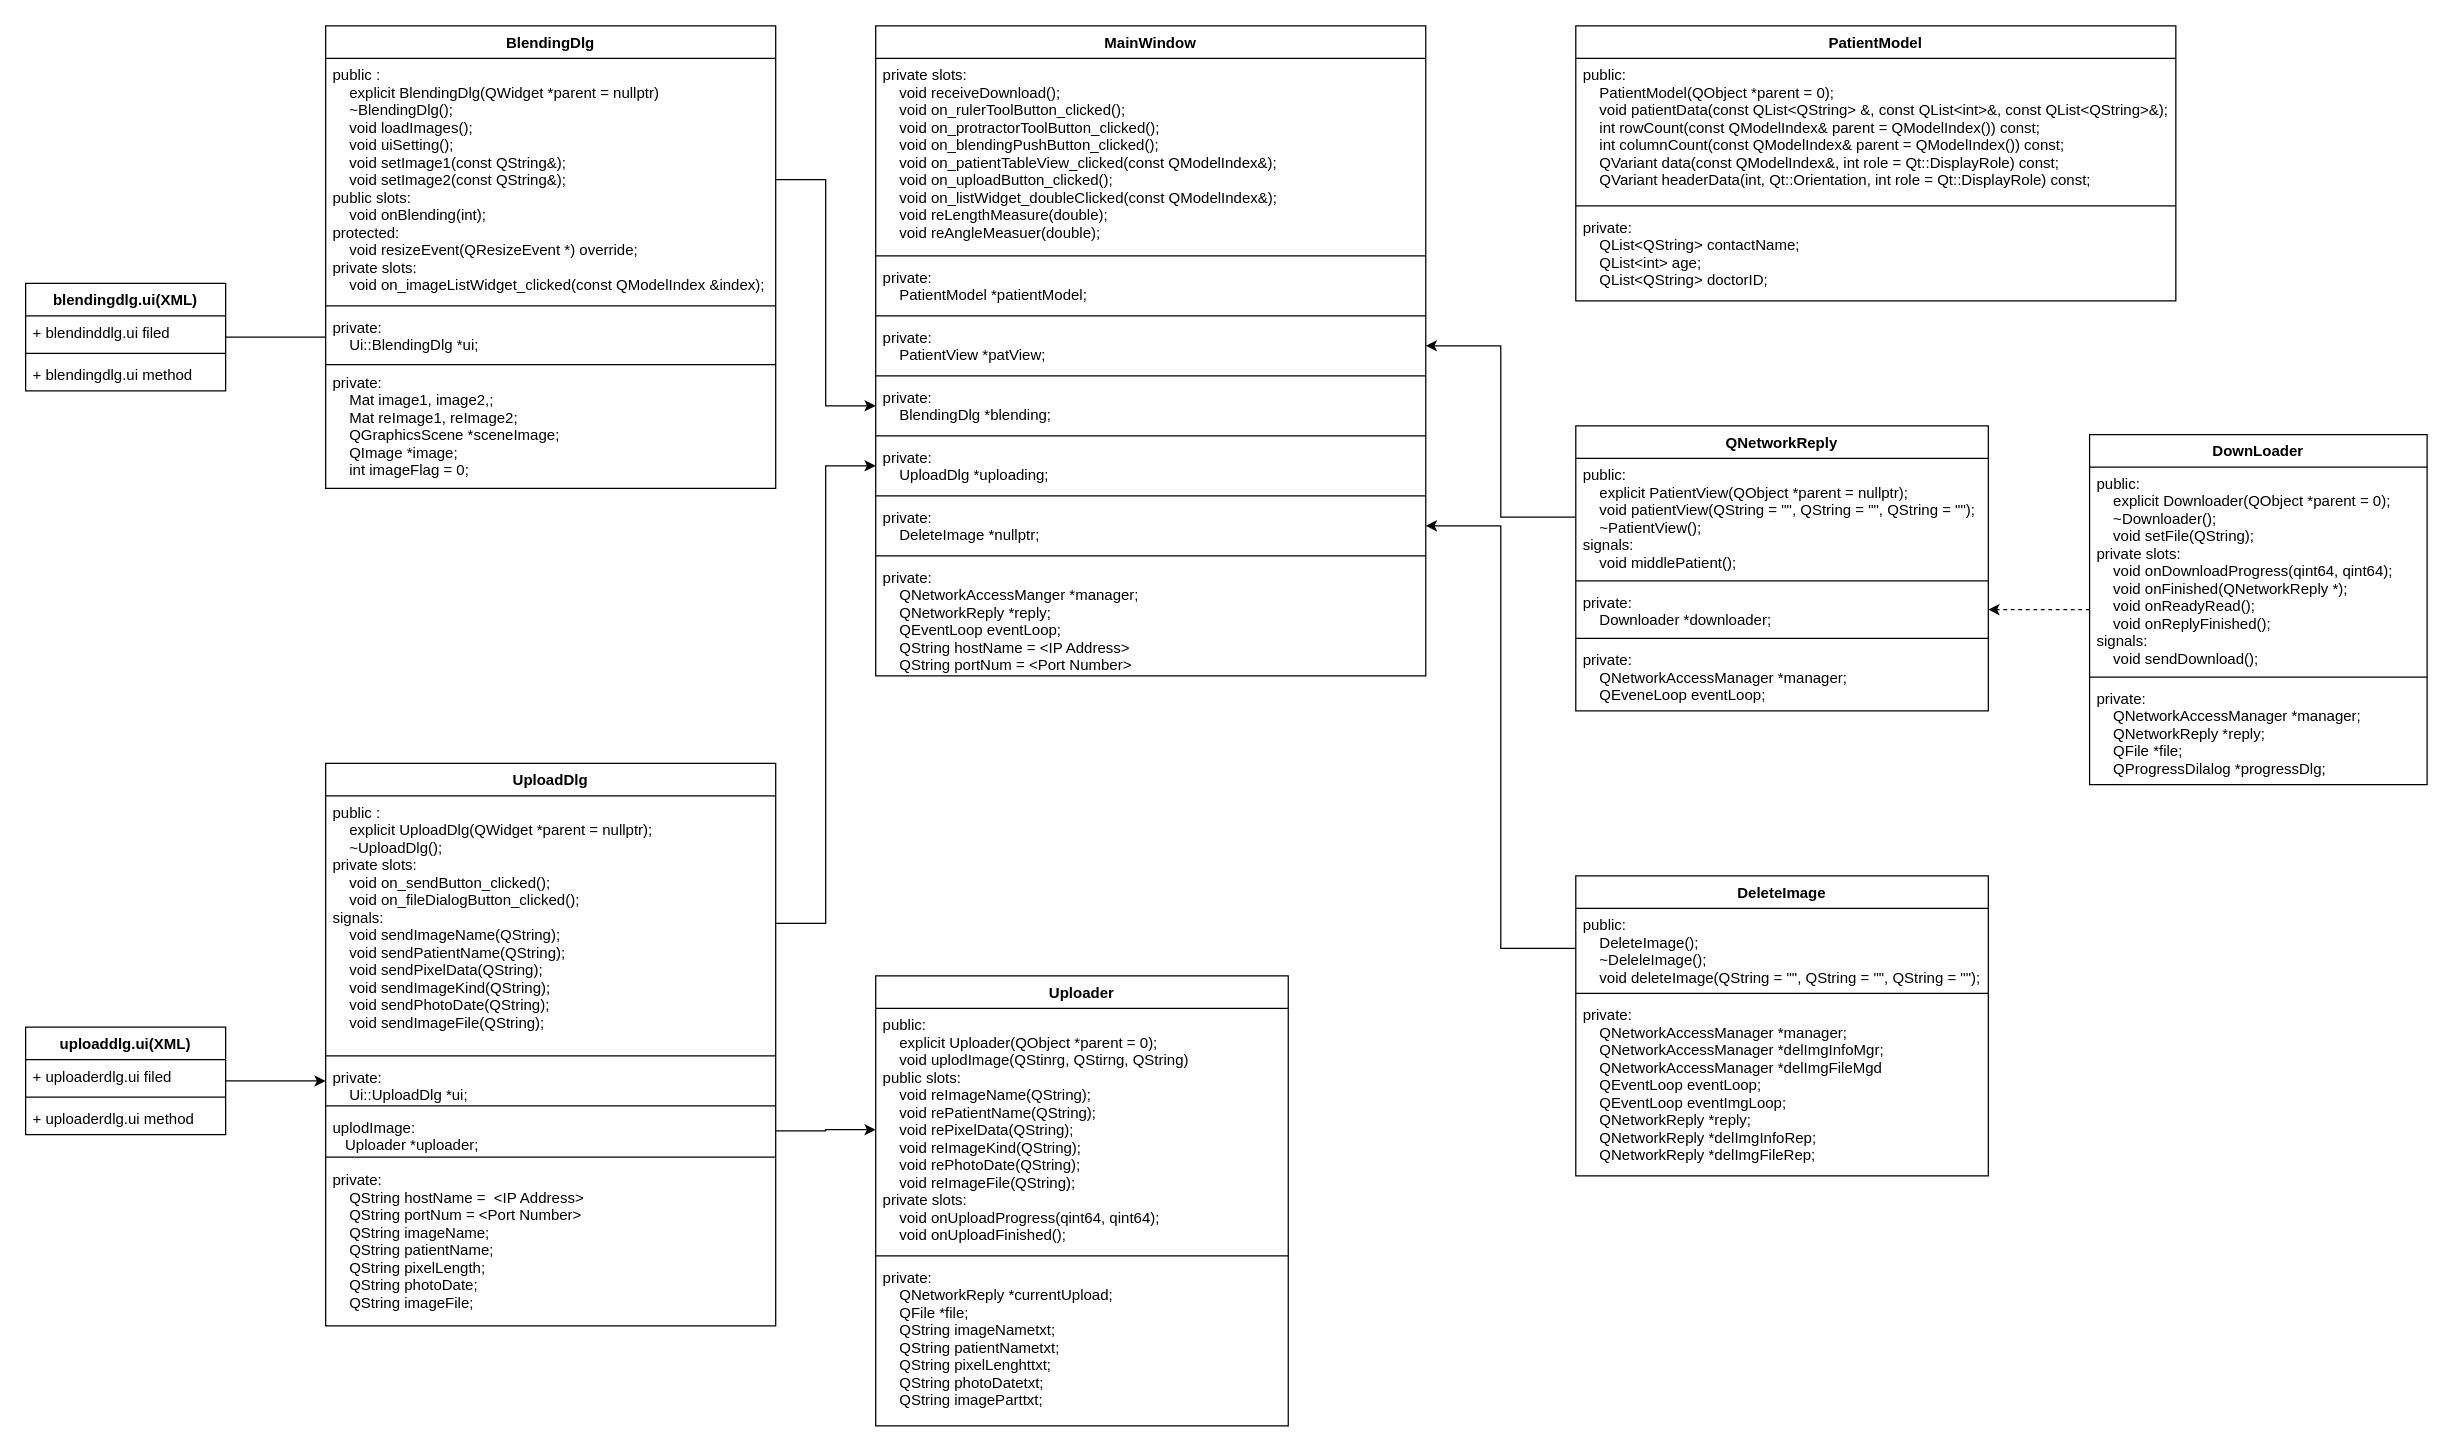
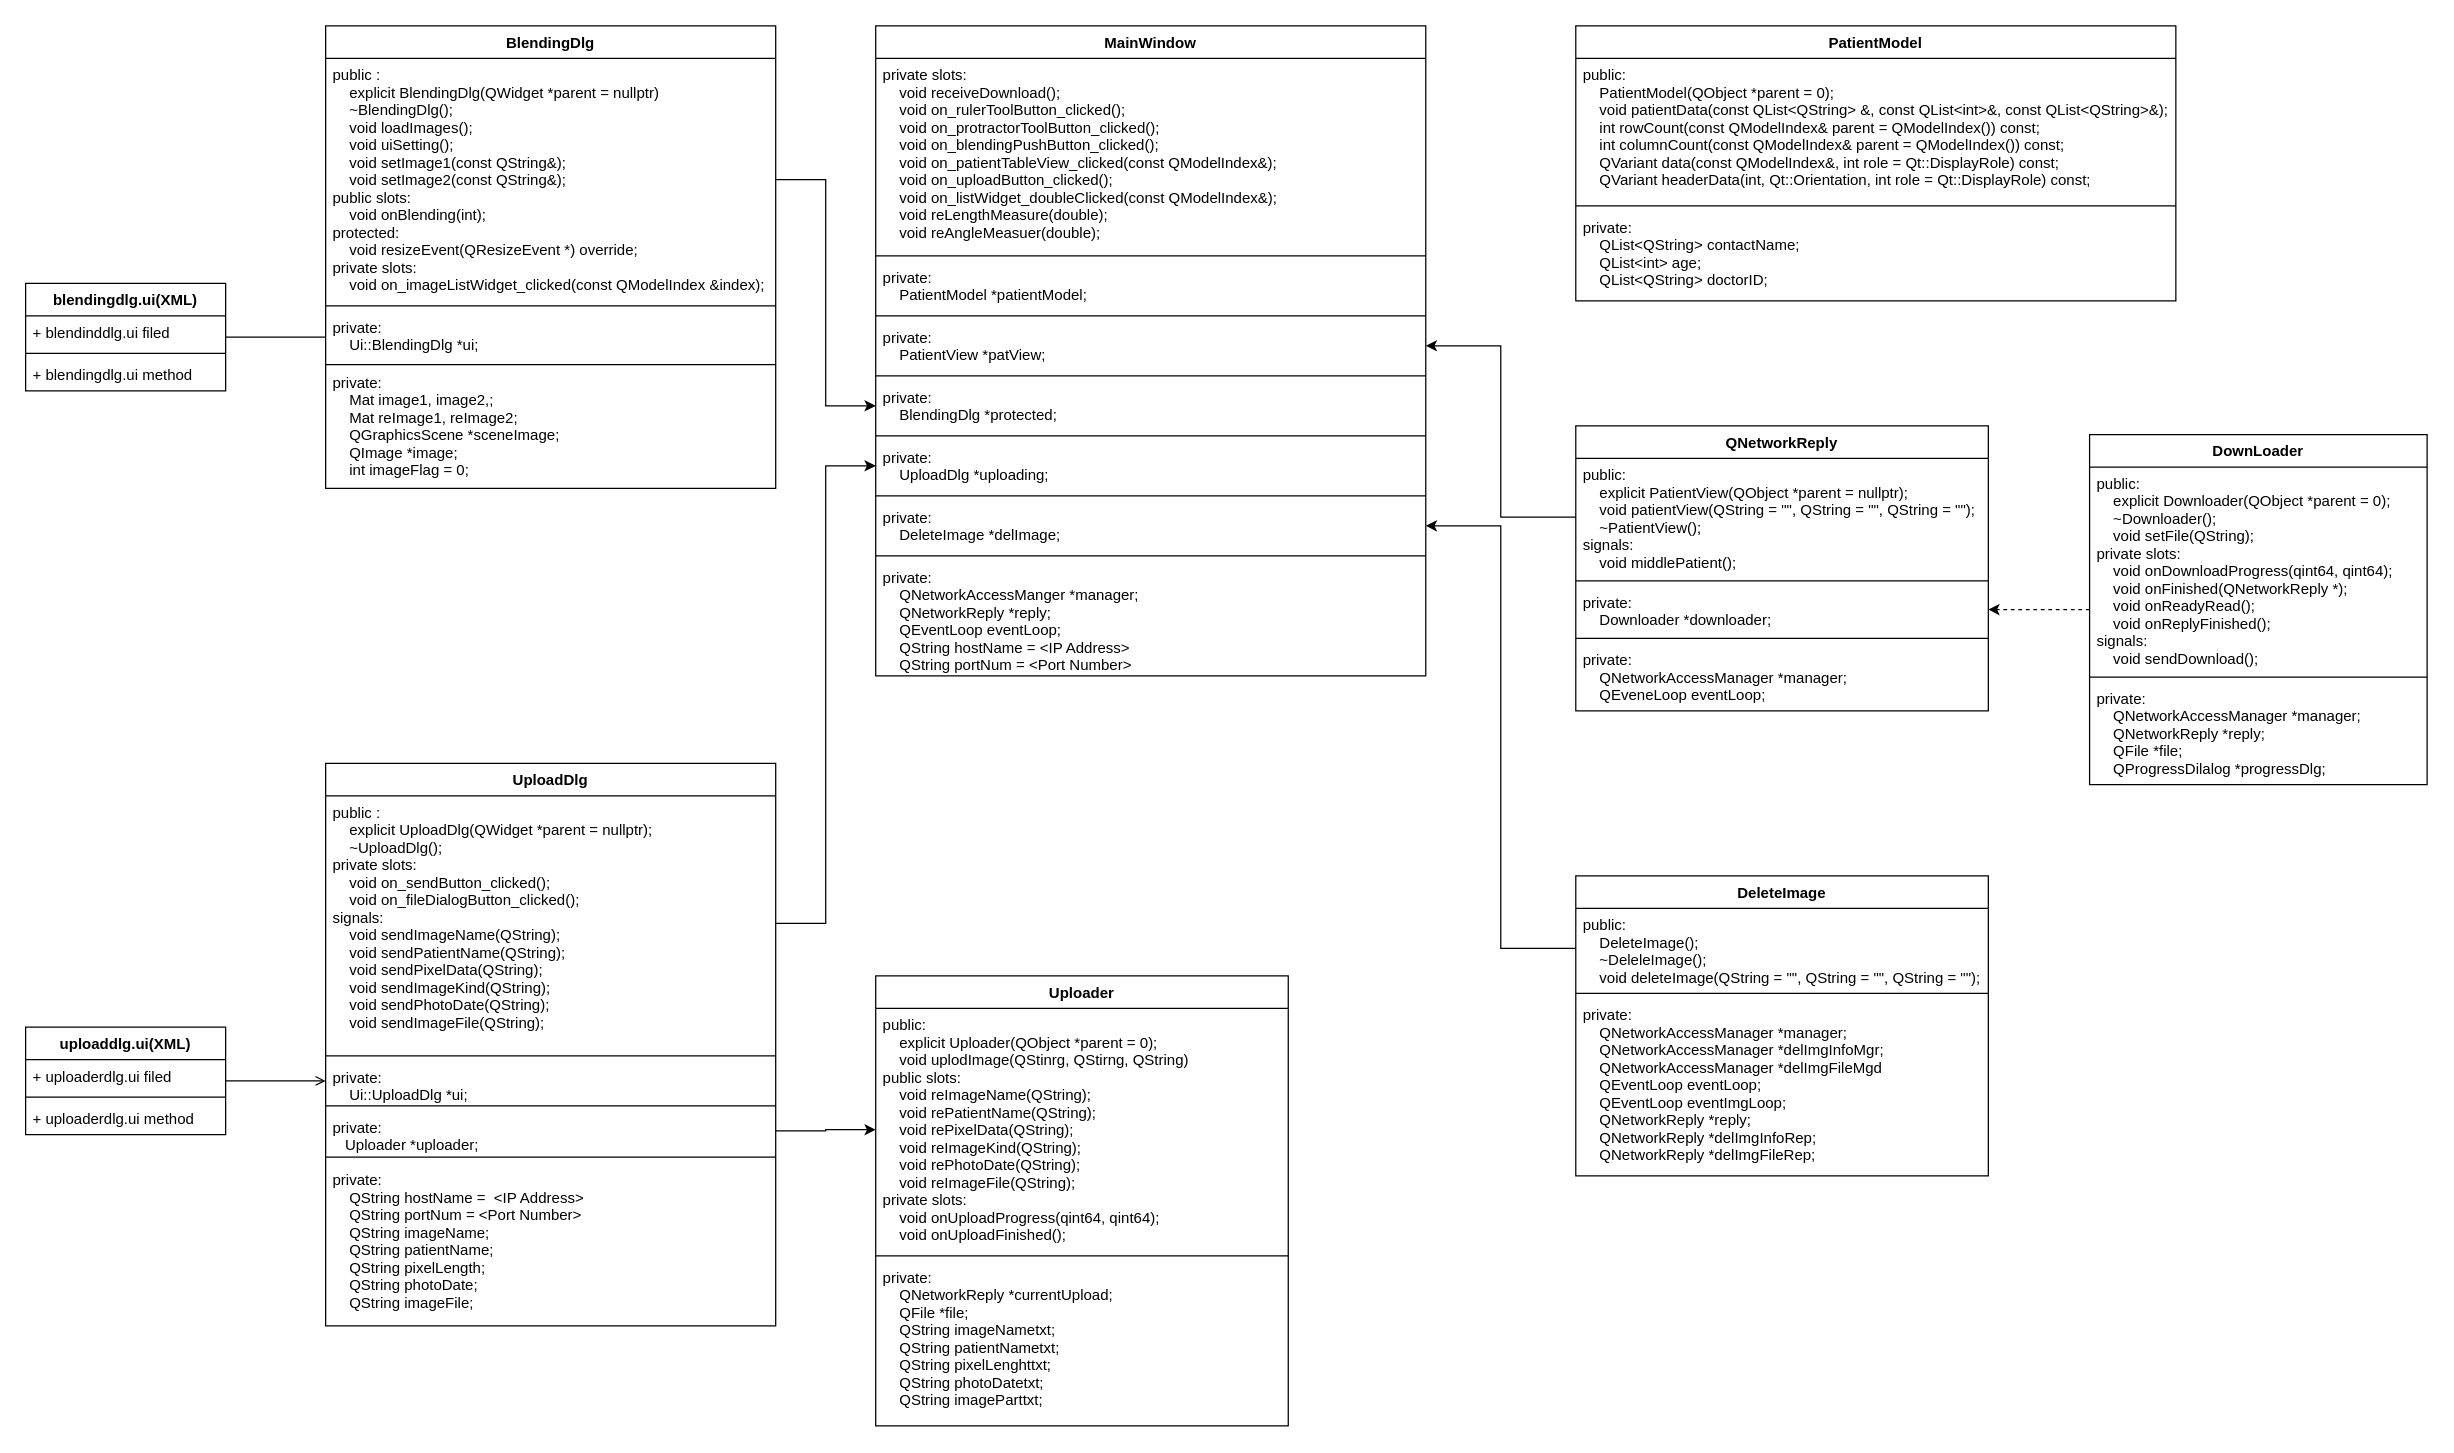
(912, 398) -> (912, 398)
(912, 518) -> (912, 518)
(316, 1081) -> (317, 1081)
(375, 1128) -> (362, 1128)
